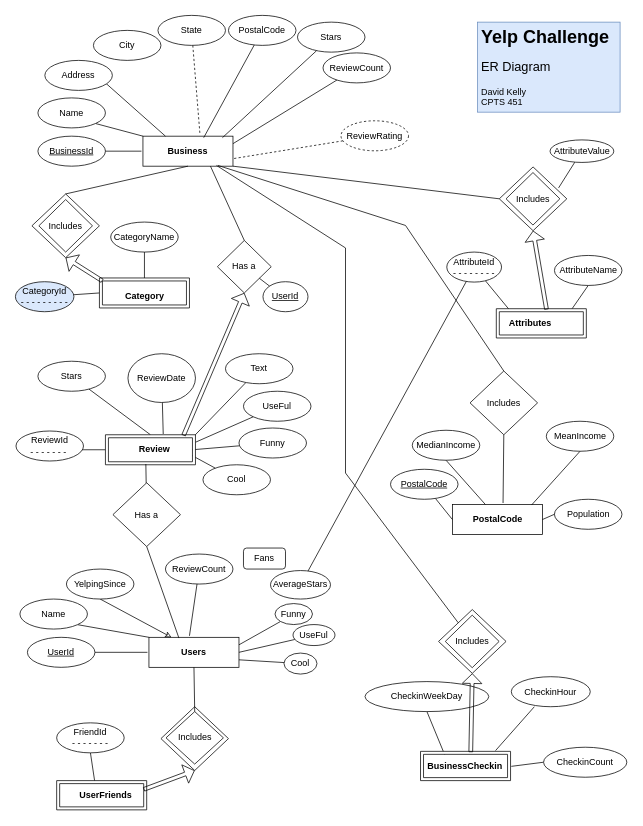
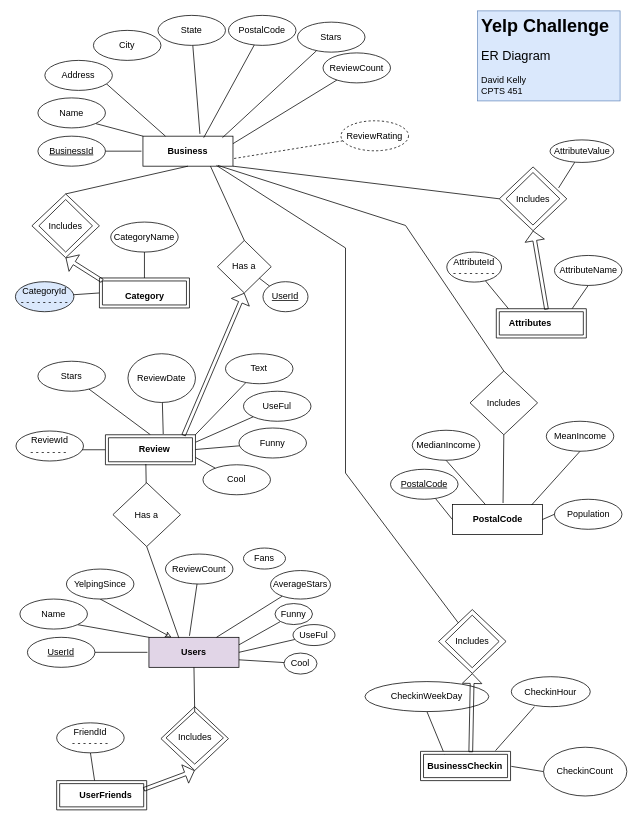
(549, 67) -> (549, 56)
(196, 90) -> (196, 90)
(387, 427) -> (250, 616)
(264, 558) -> (264, 558)
(194, 652) -> (194, 652)
(585, 762) -> (585, 771)
